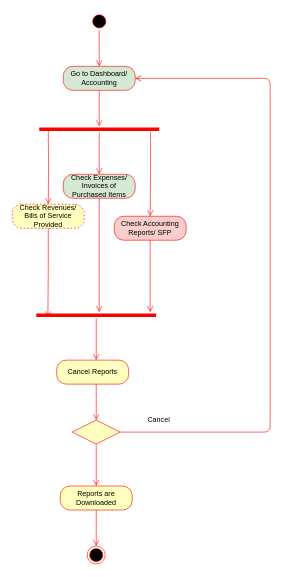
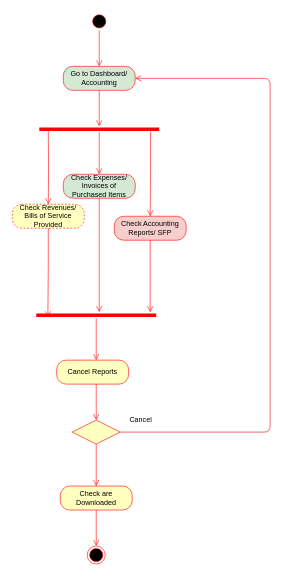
(159, 420) -> (141, 420)
(96, 498) -> (96, 498)
